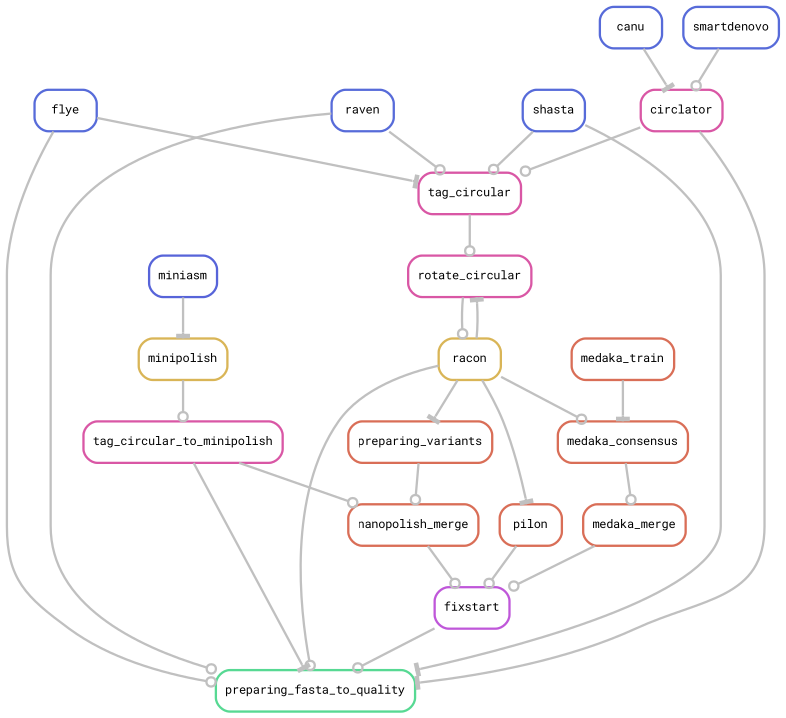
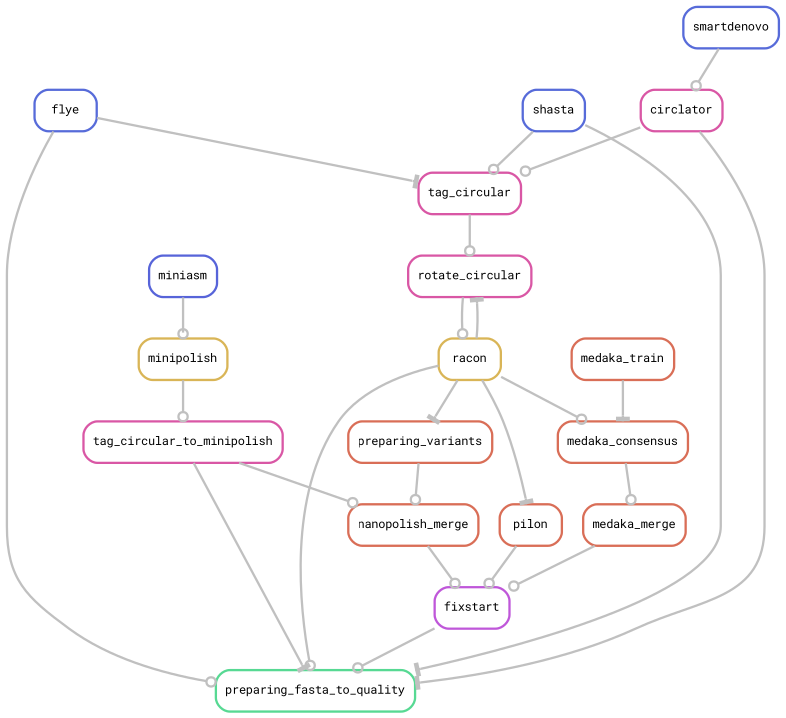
(631, 28) -> none
(363, 111) -> none
(183, 315) -> (183, 315)
